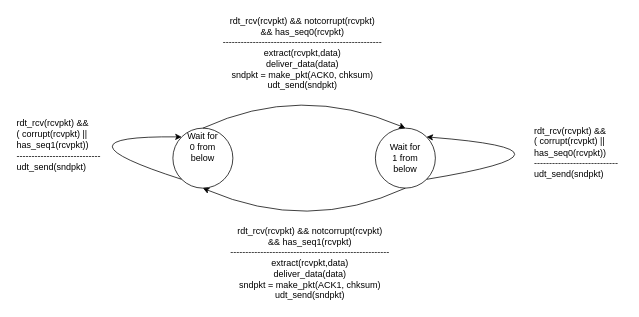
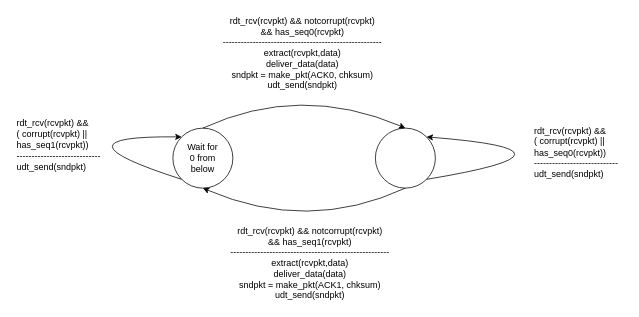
(203, 147) -> (203, 158)
(405, 158) -> none
